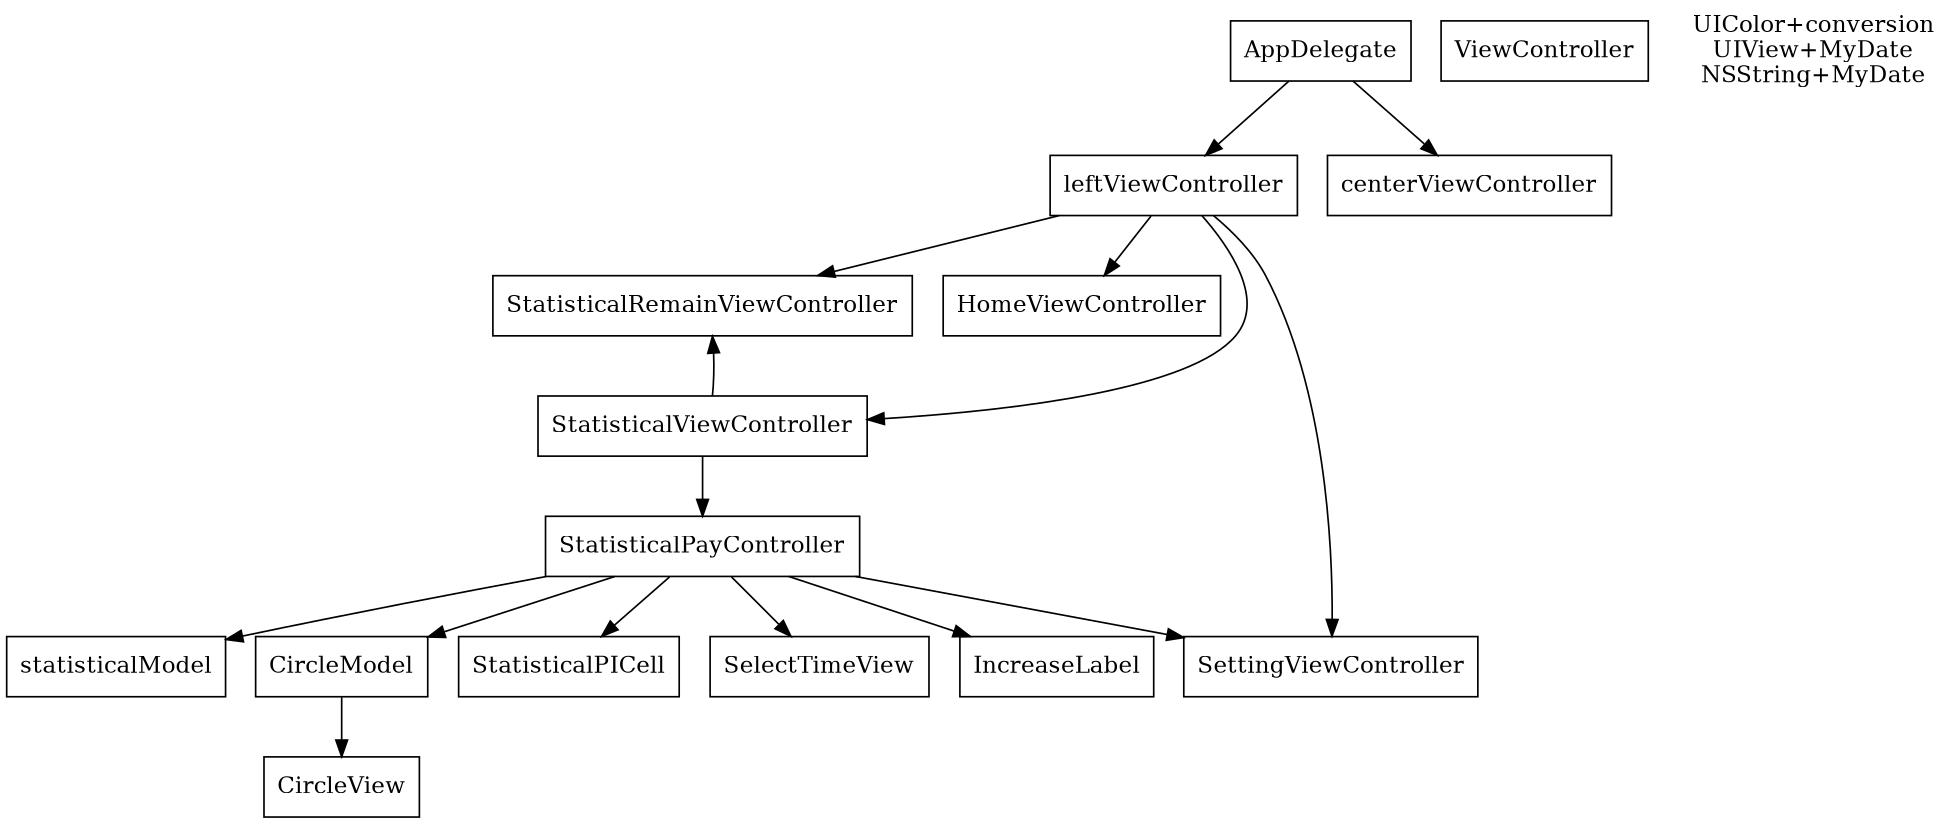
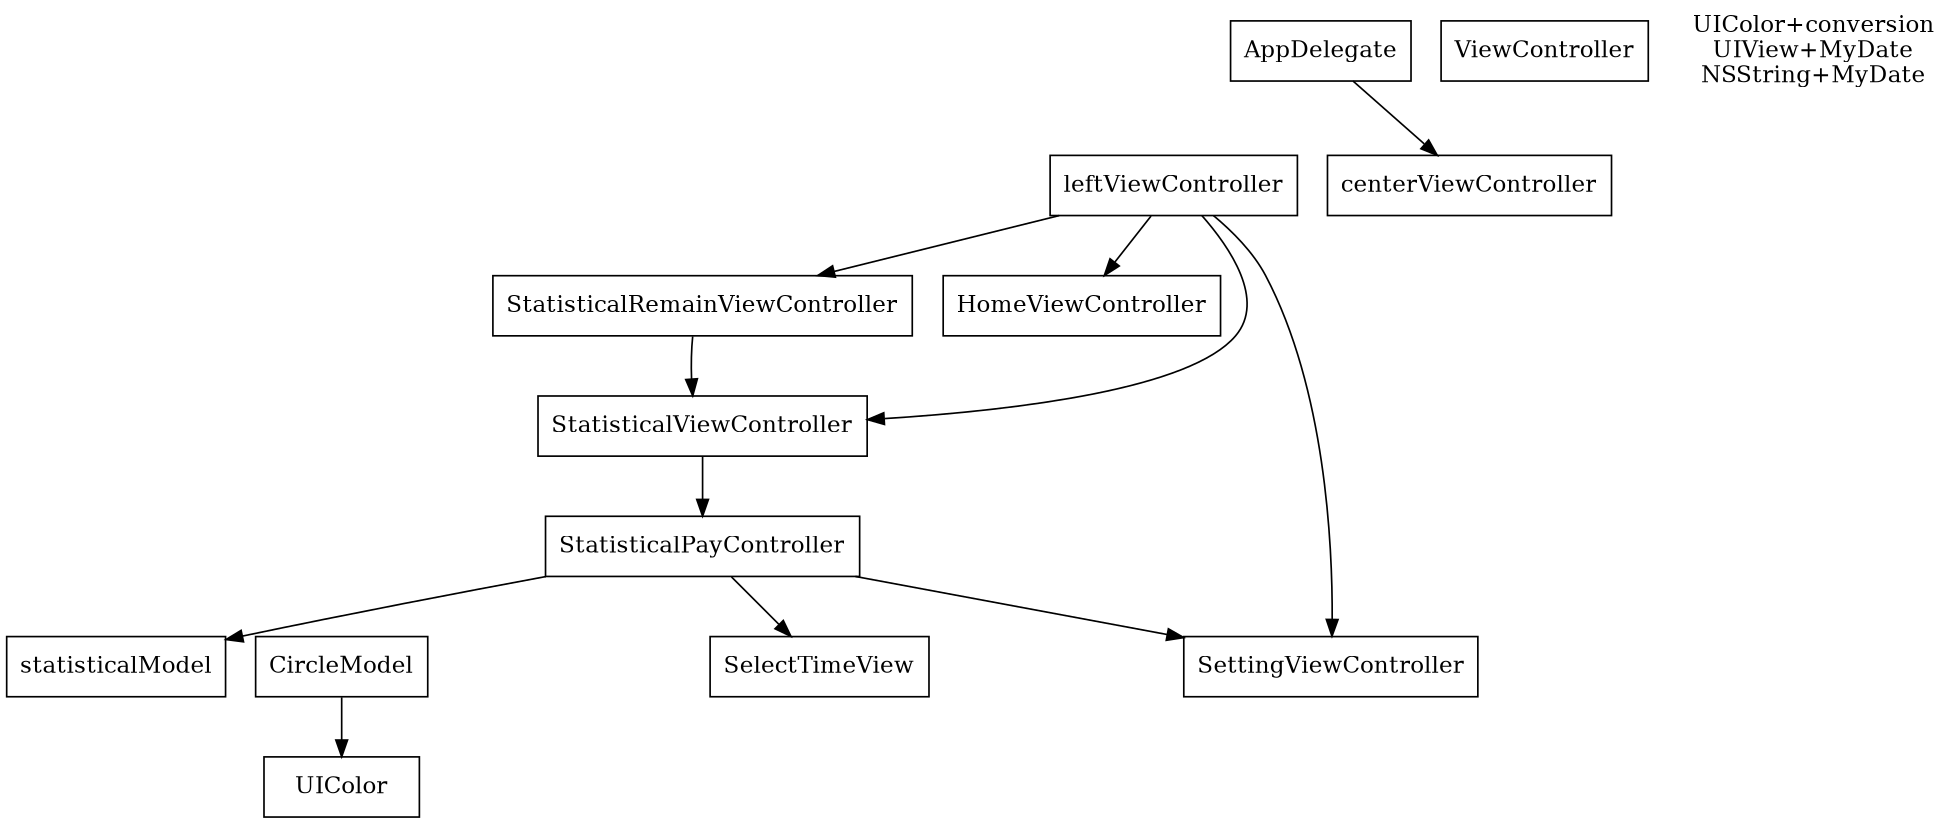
(1254, 113) -> none
(714, 374) -> (691, 358)
(530, 604) -> none
(569, 667) -> none
(1057, 667) -> none
(342, 787) -> (342, 787)
